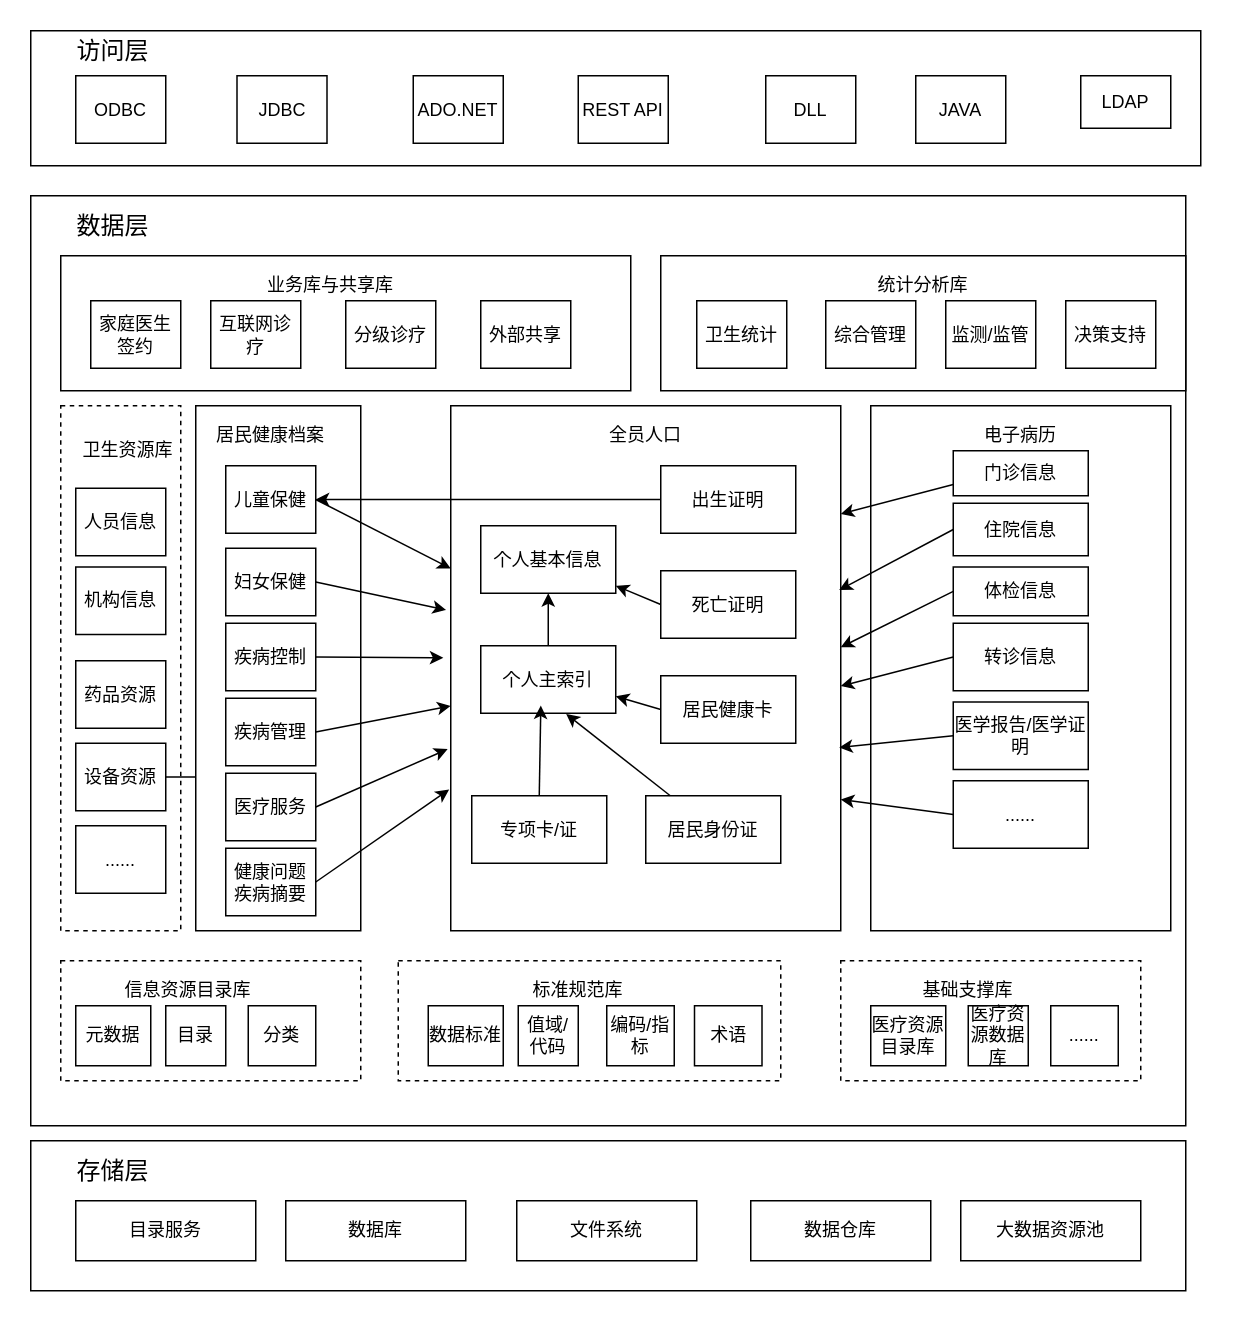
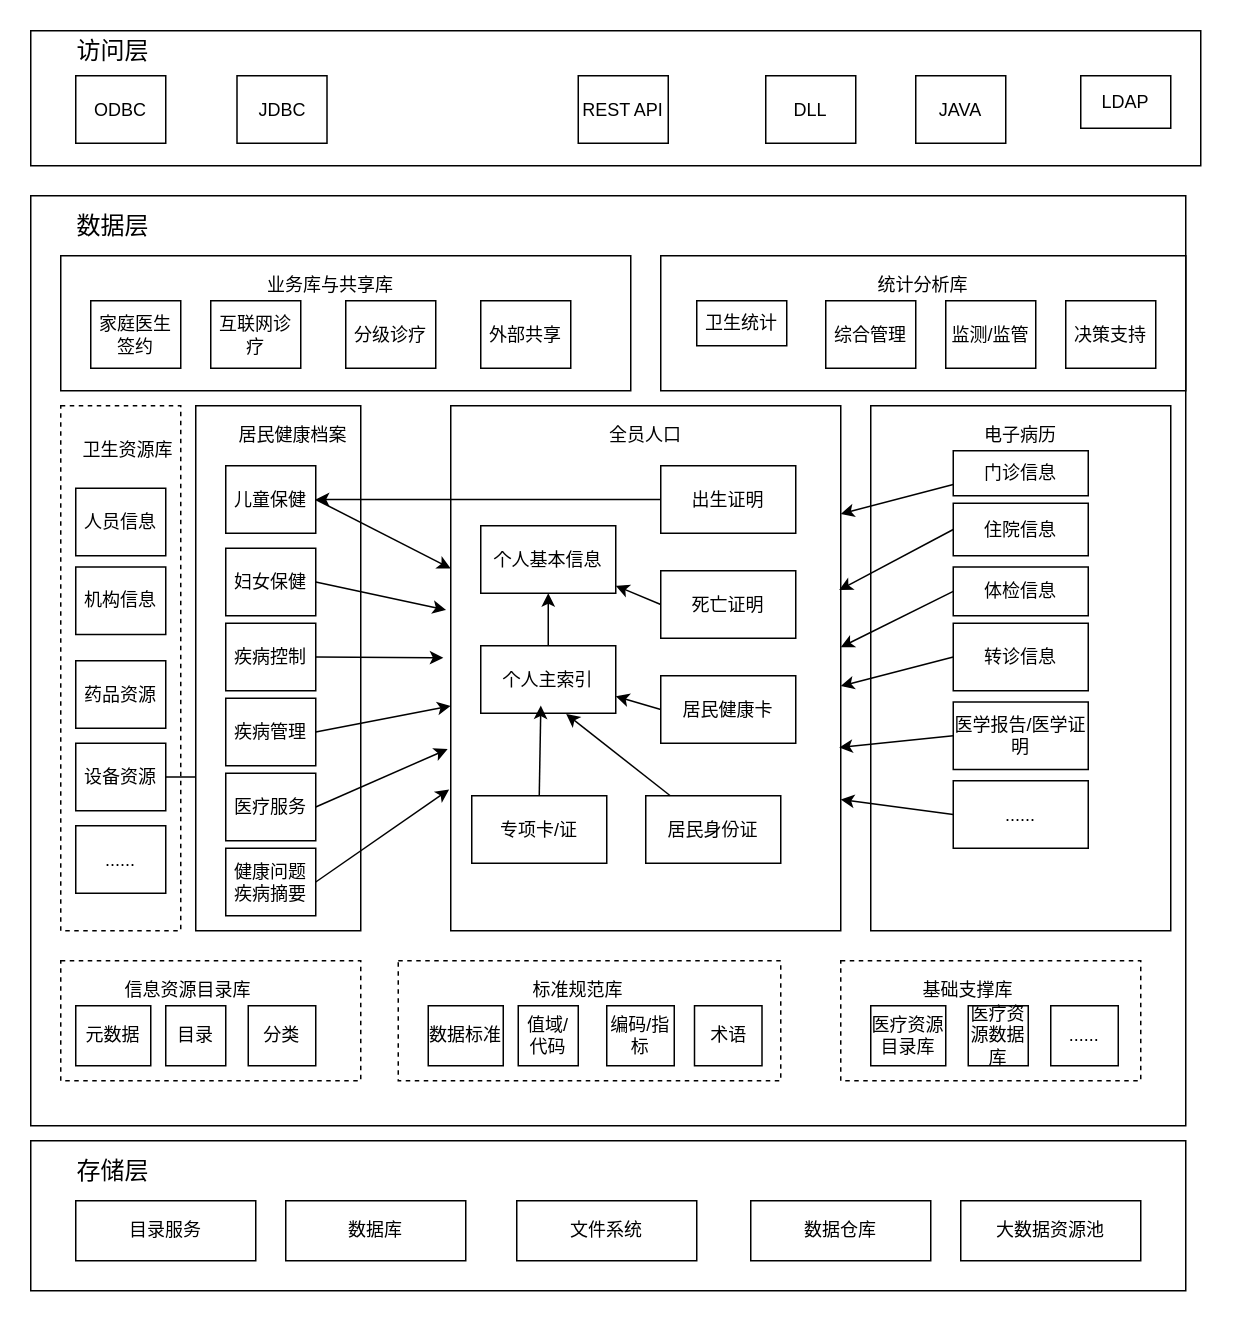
(458, 110) -> none
(742, 335) -> (742, 323)
(271, 436) -> (293, 436)
